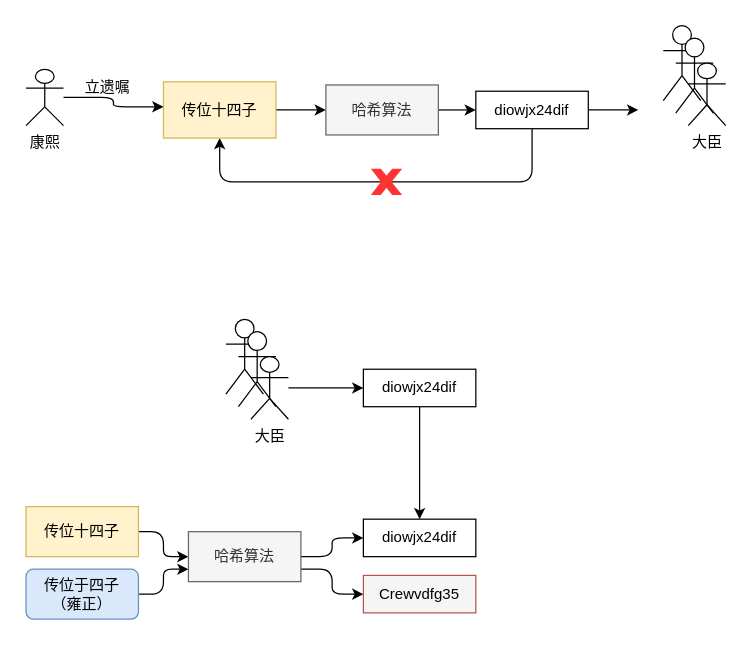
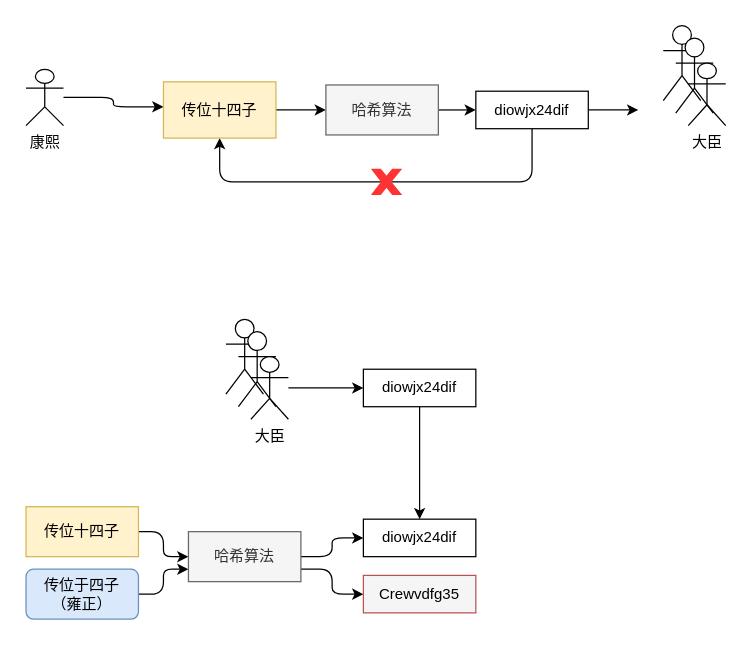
(107, 88) -> none
